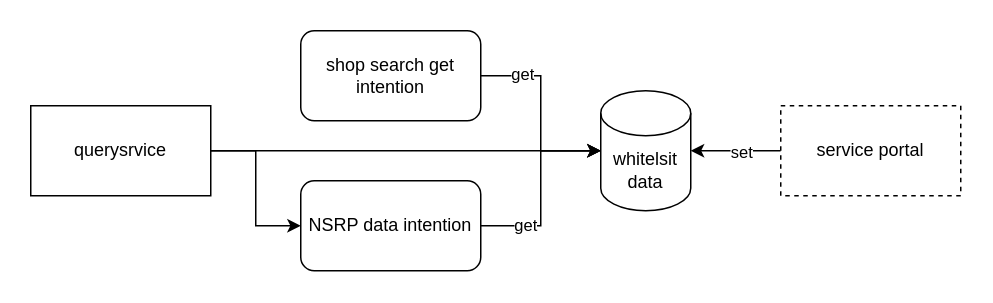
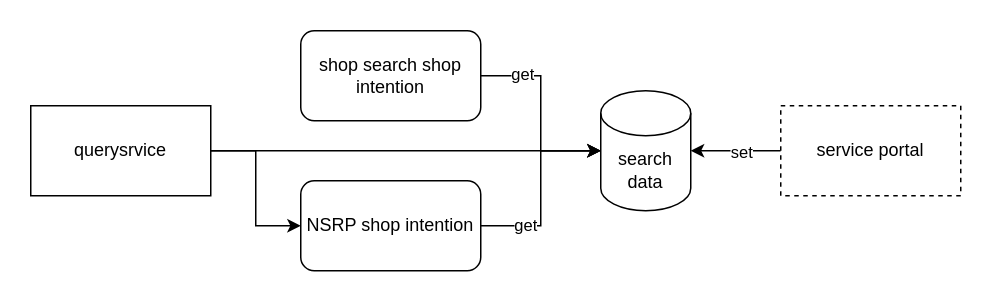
(391, 76) -> (391, 76)
(646, 170) -> (646, 170)
(391, 226) -> (391, 226)
